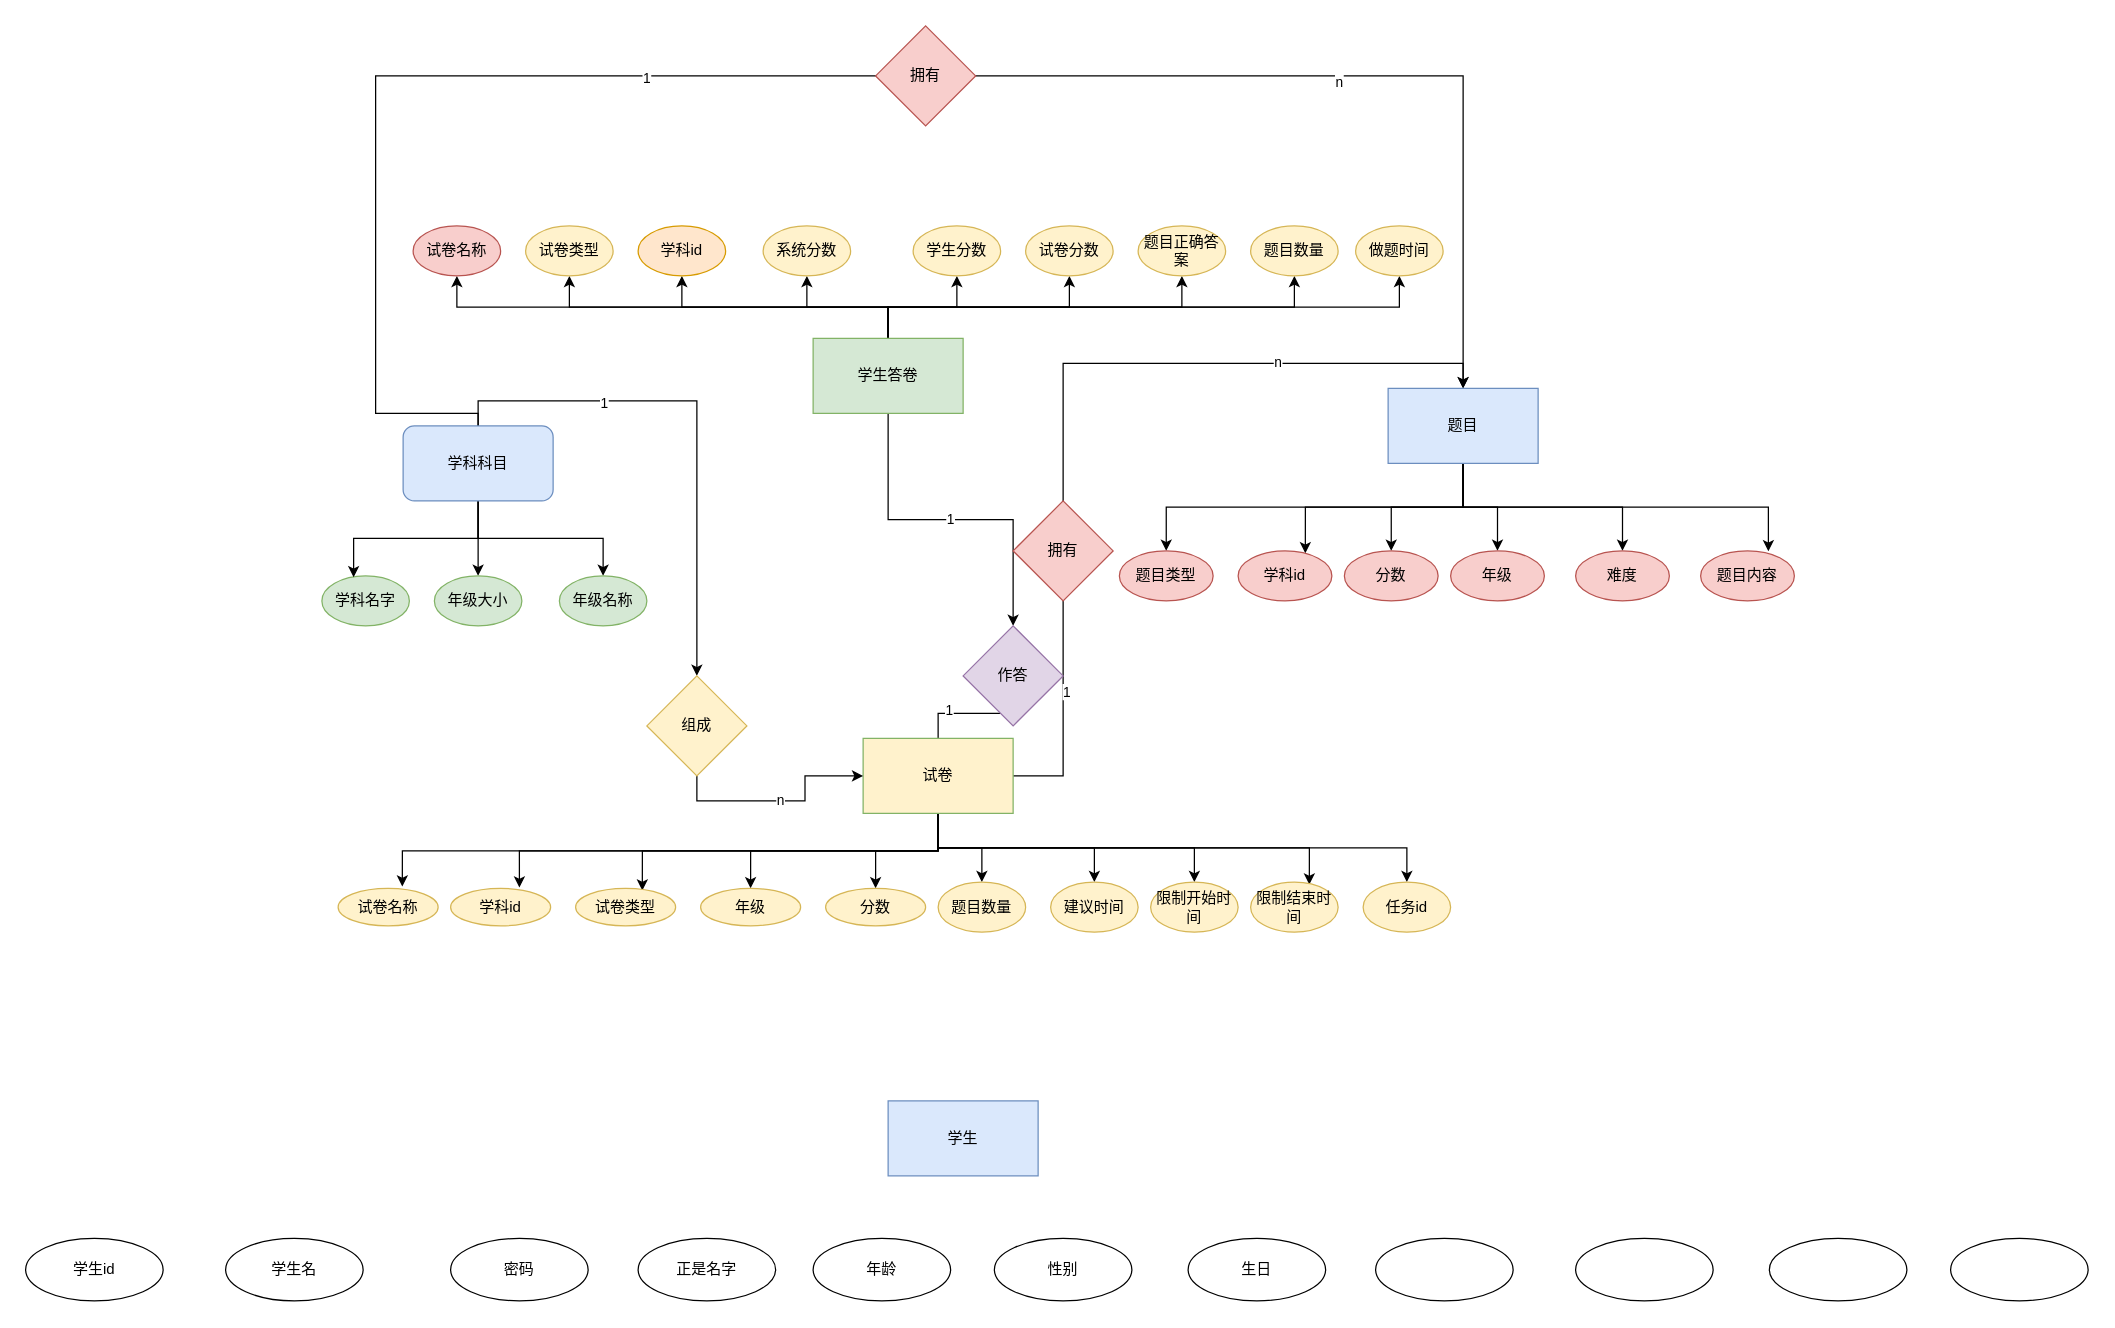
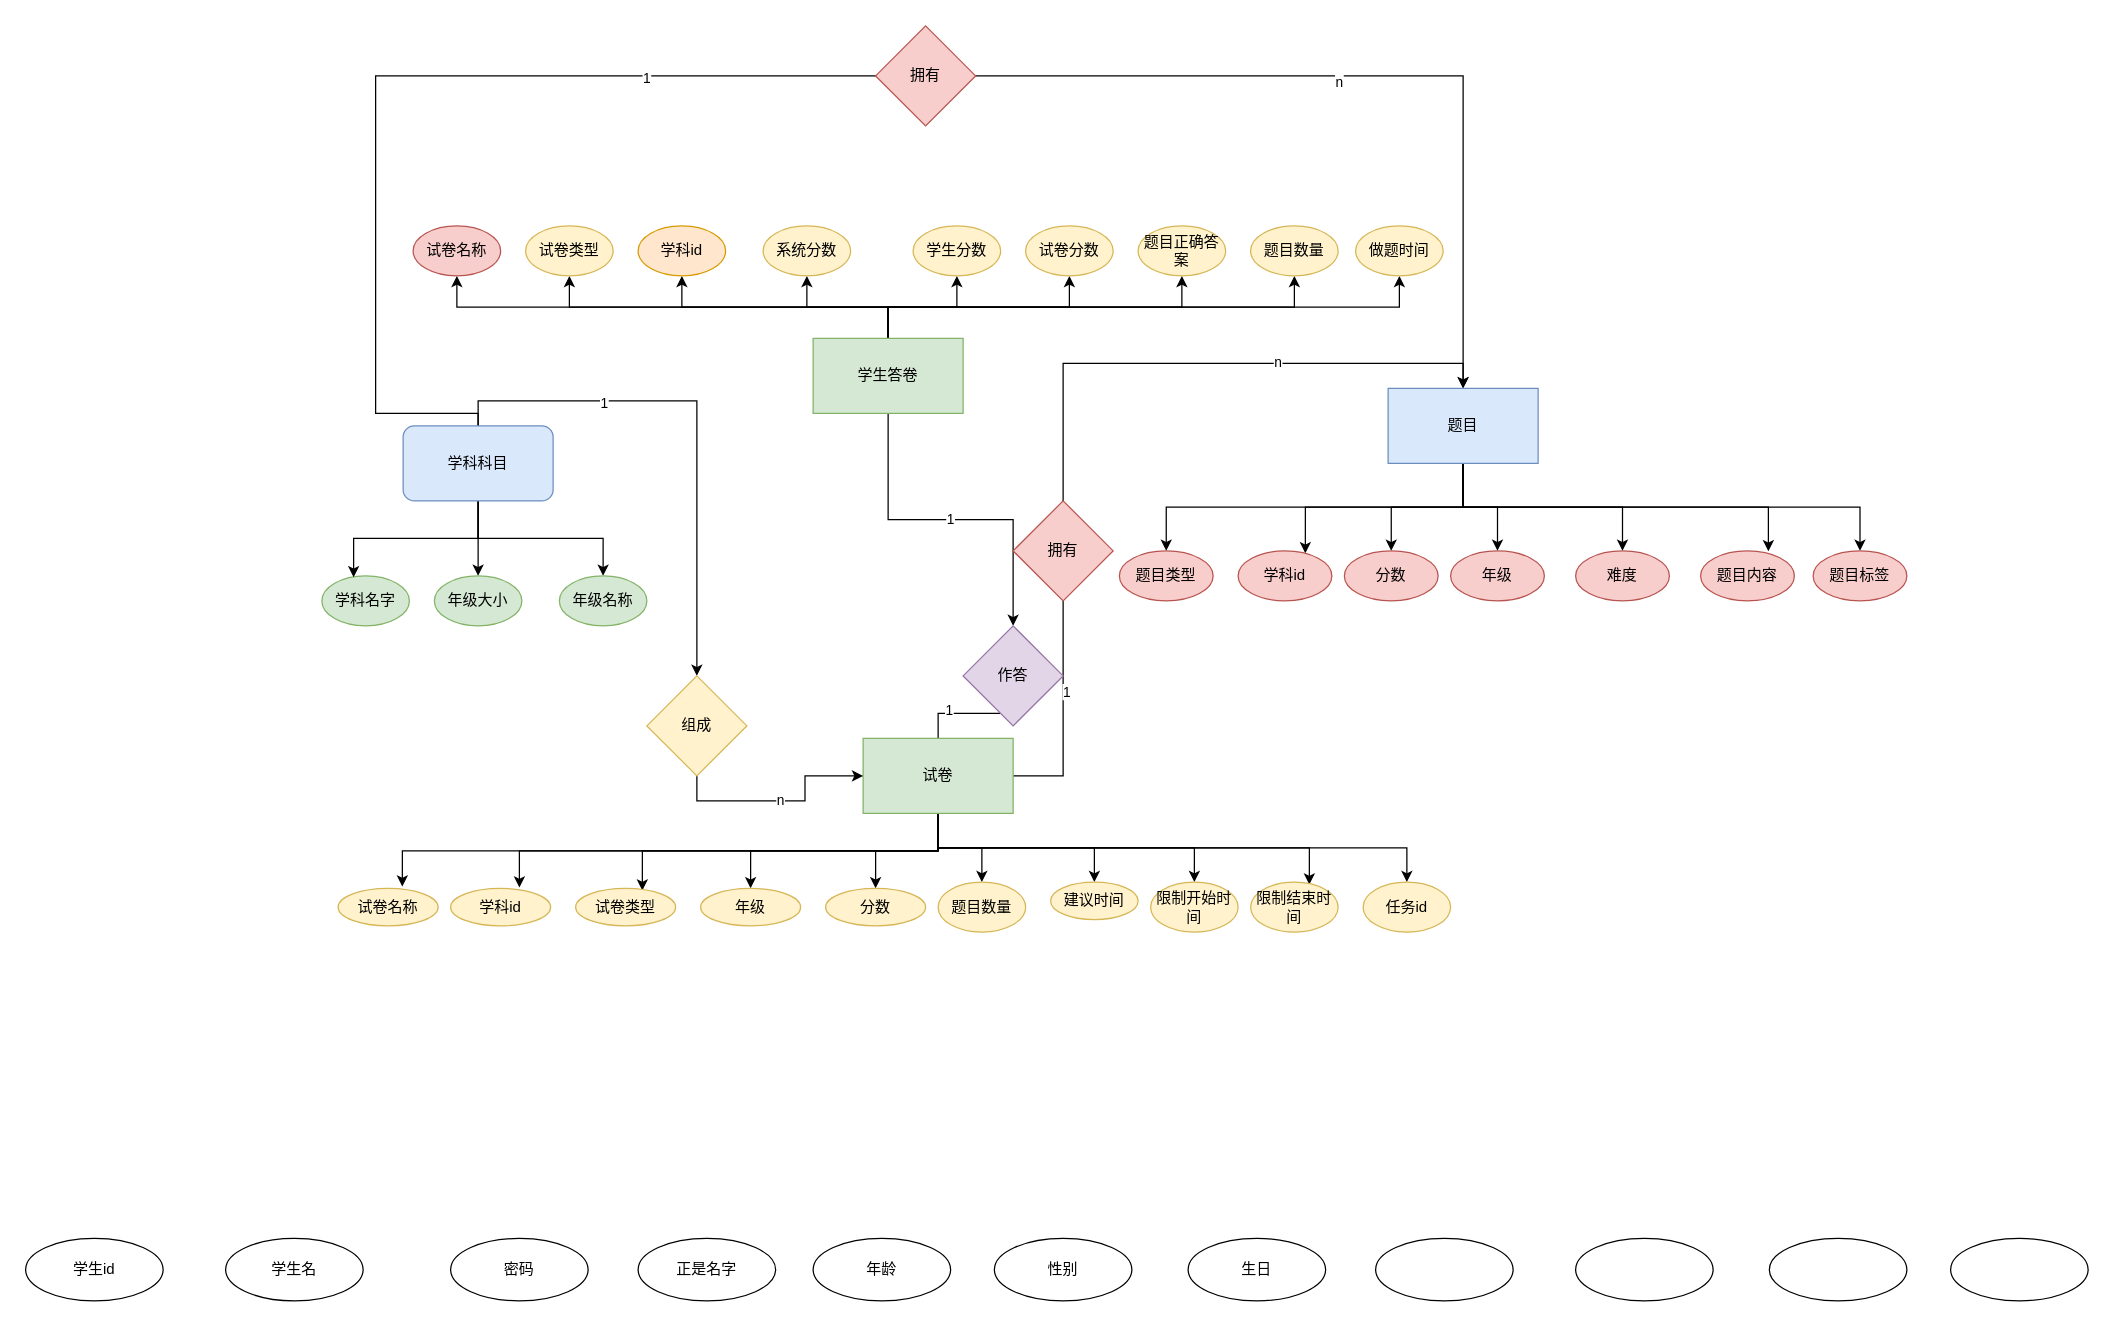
none -> (1833, 507)
none -> (1860, 576)
(938, 776) -> (938, 776)
(1094, 907) -> (1094, 901)
(963, 1138) -> none
